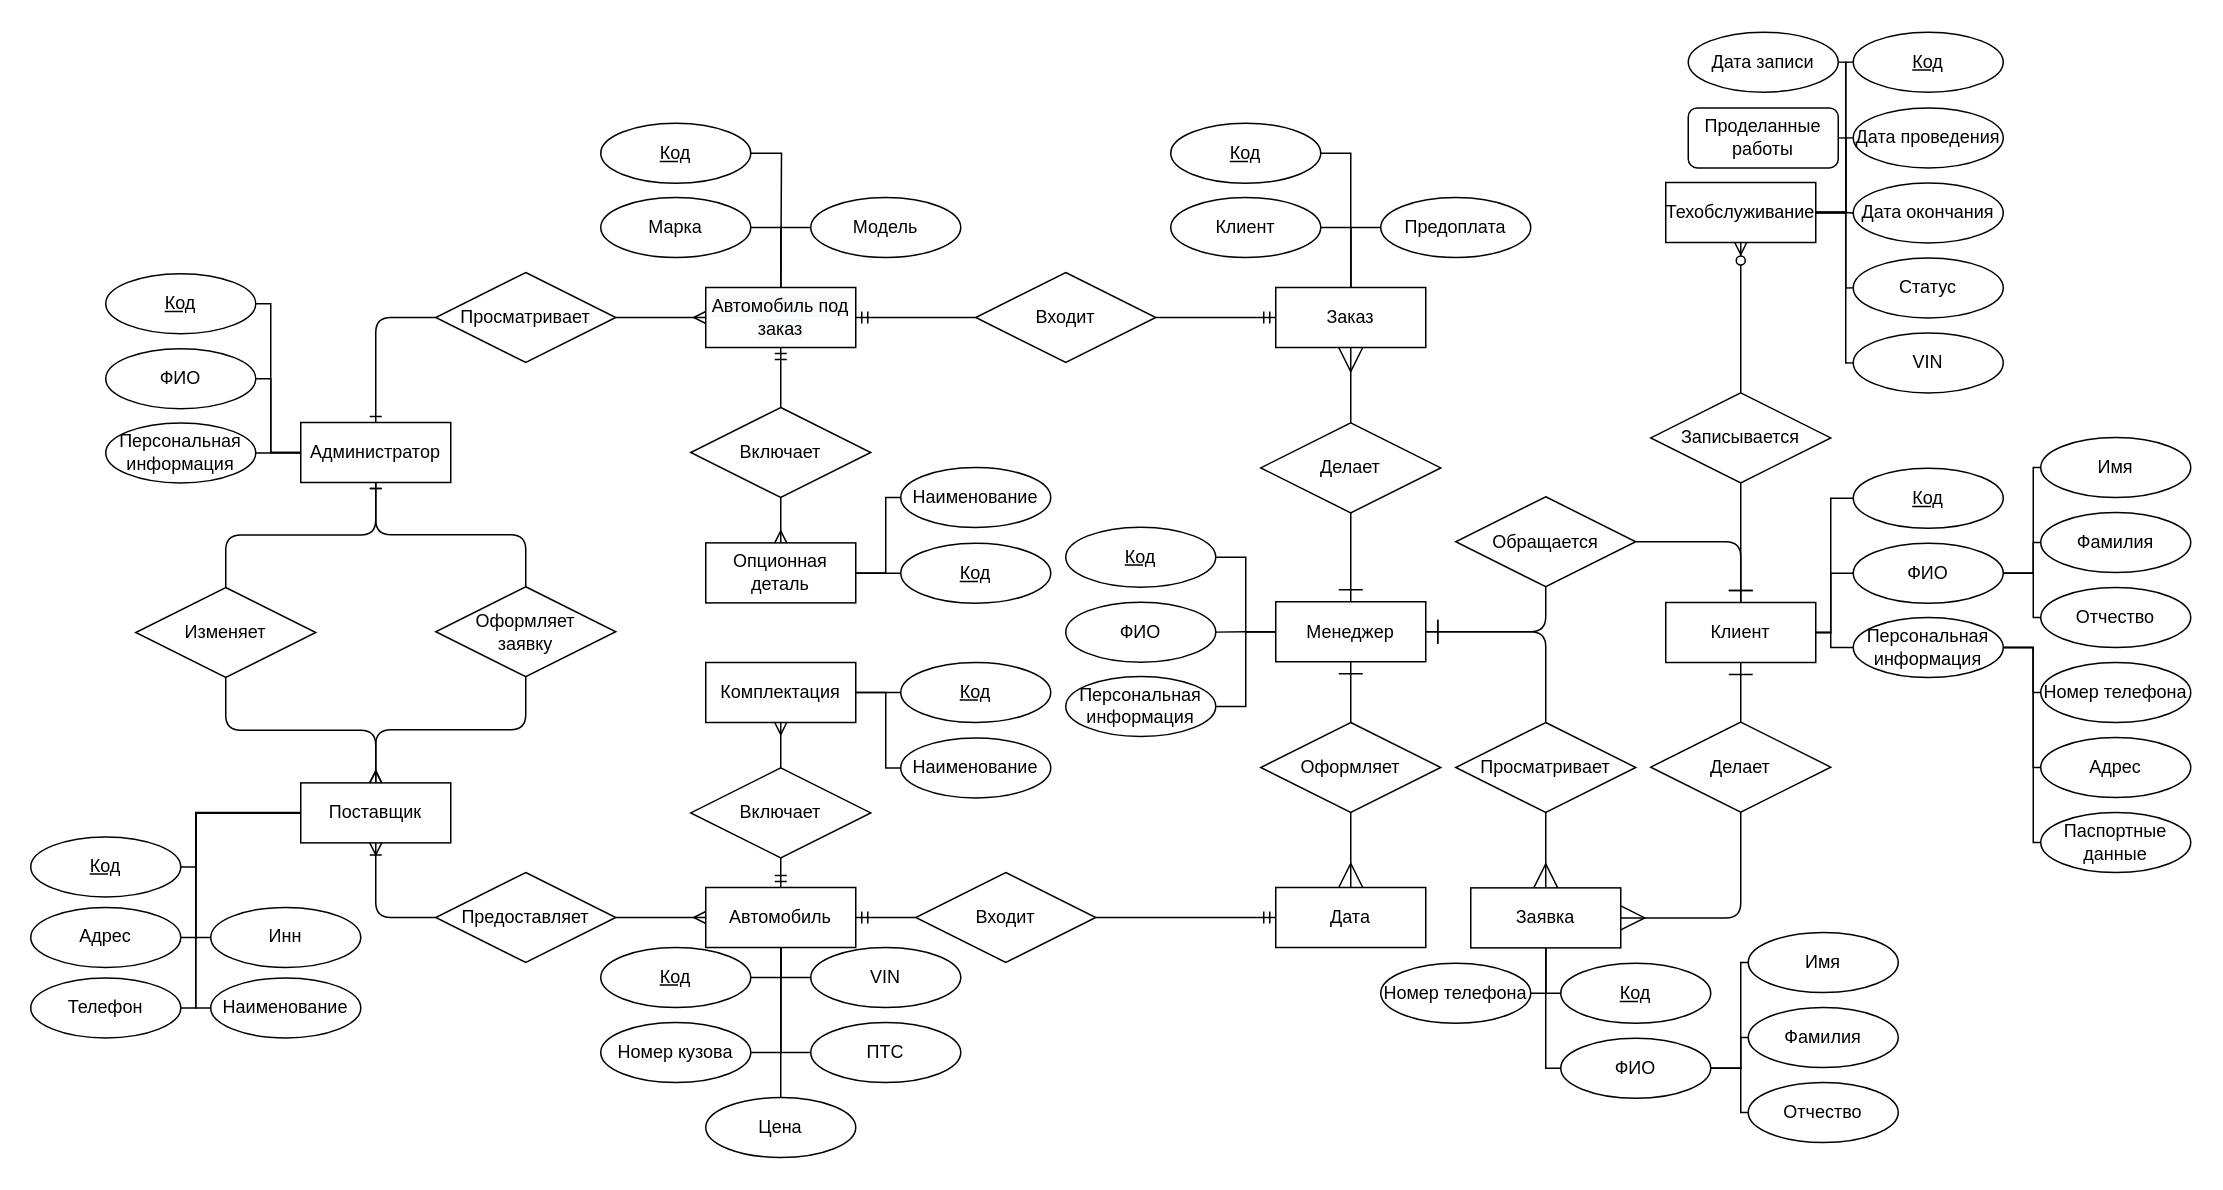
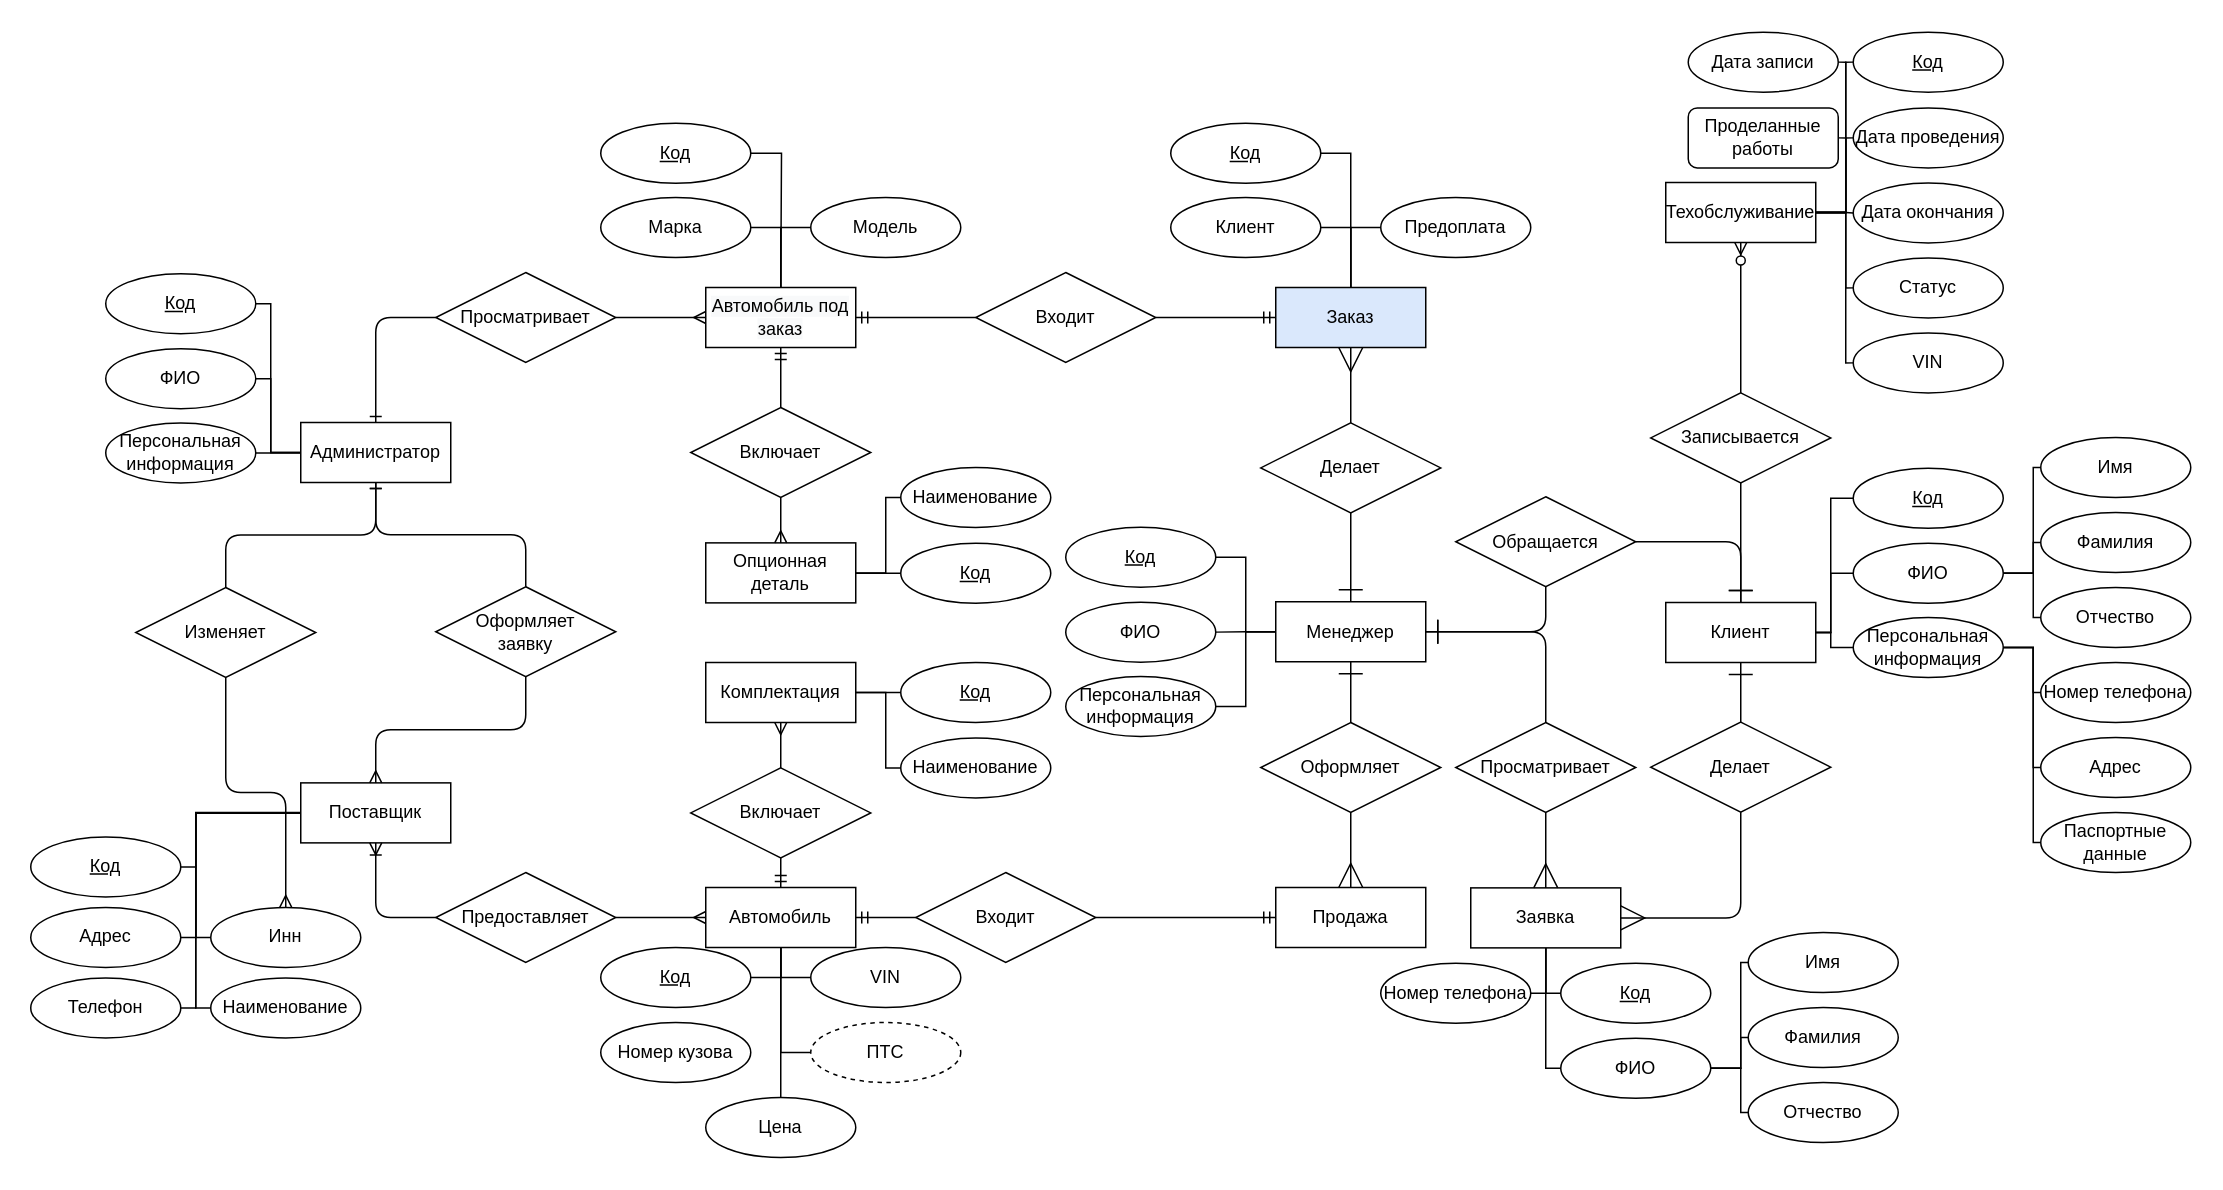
(1351, 317) -> (1351, 317)
(299, 730) -> (277, 793)
(1351, 917) -> (1351, 917)
(764, 1052) -> none
(886, 1052) -> (886, 1052)
